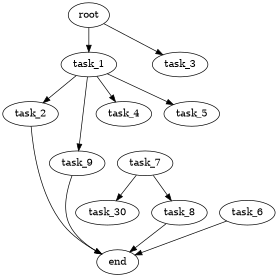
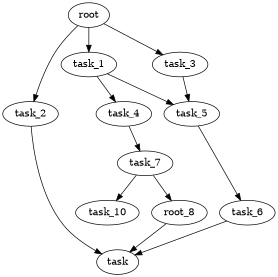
none -> (185, 86)
(62, 87) -> (52, 57)
none -> (133, 135)
none -> (218, 160)
(77, 163) -> none
(107, 213) -> (107, 213)
(179, 213) -> (179, 213)
(118, 262) -> (118, 262)
